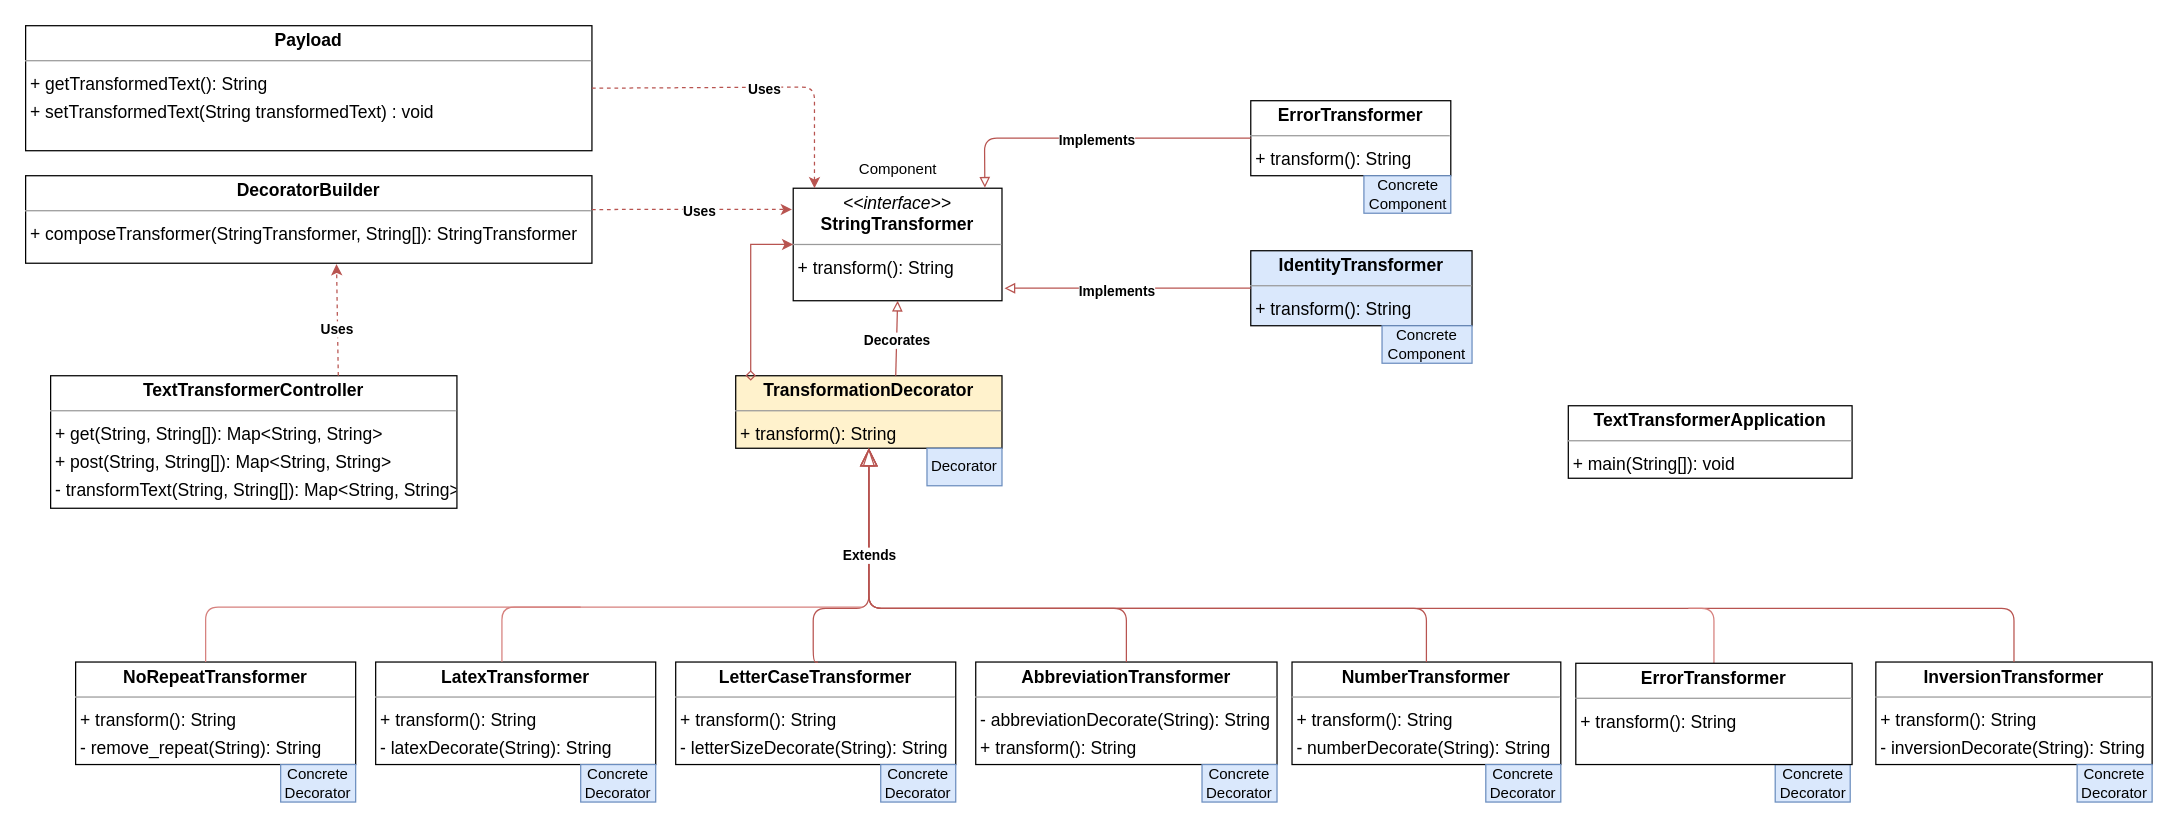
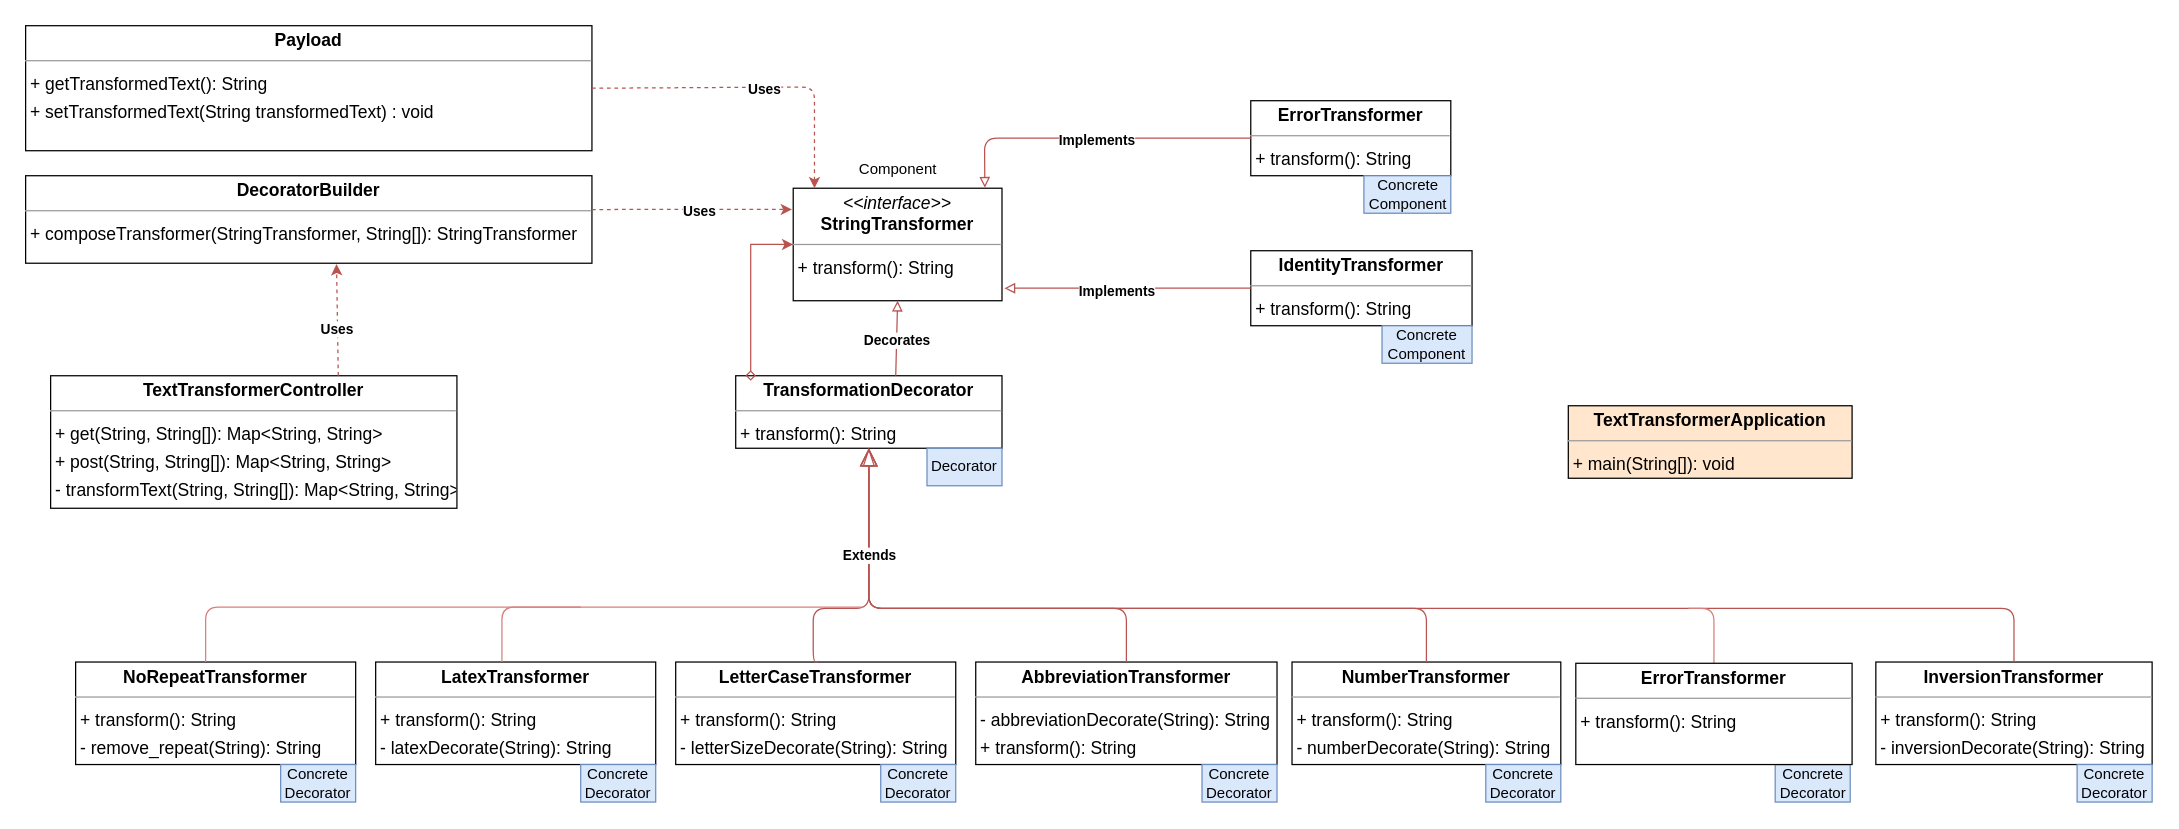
(1361, 288) -> (1361, 288)
(869, 412) -> (869, 412)
(1710, 442) -> (1710, 442)
